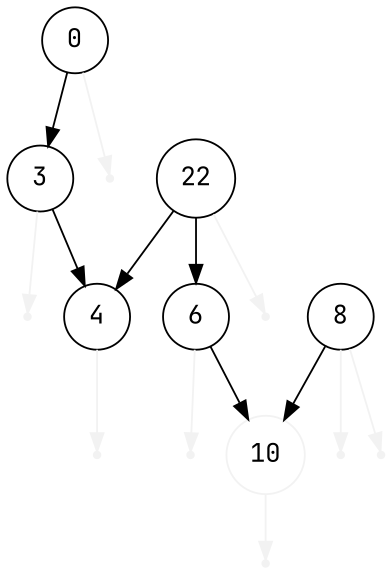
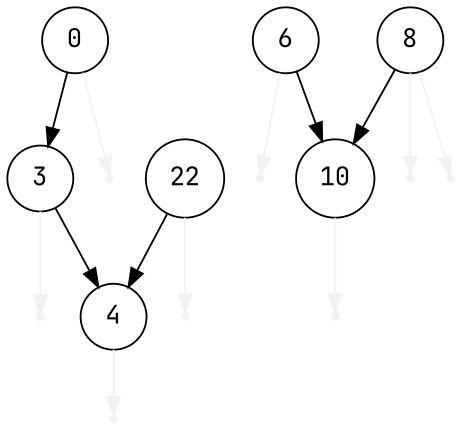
(196, 241) -> none
(266, 455) -> (335, 179)
